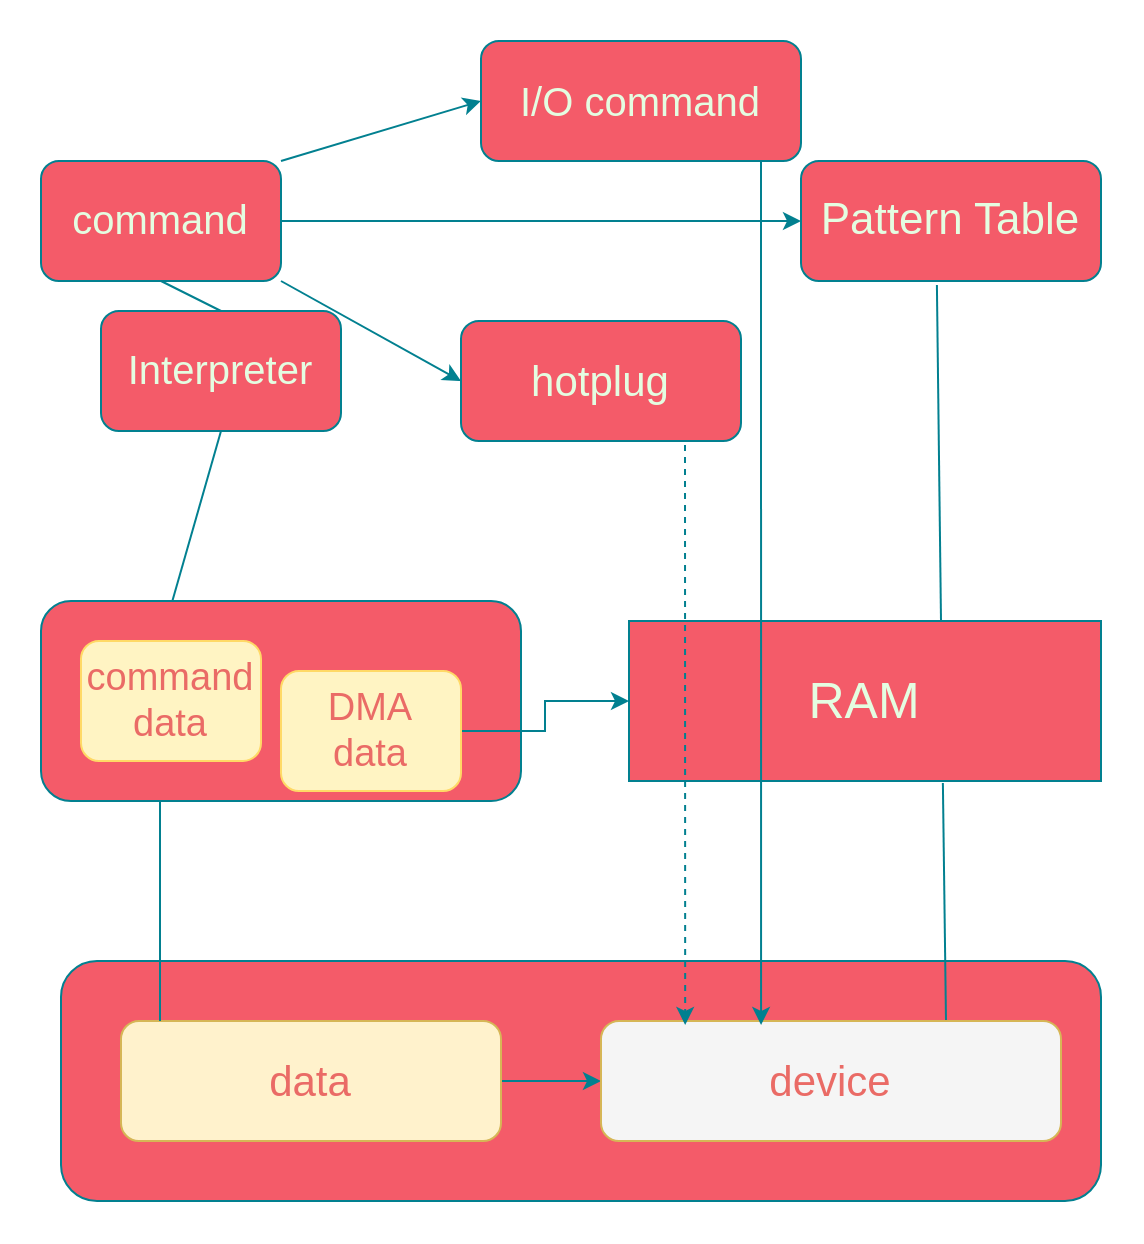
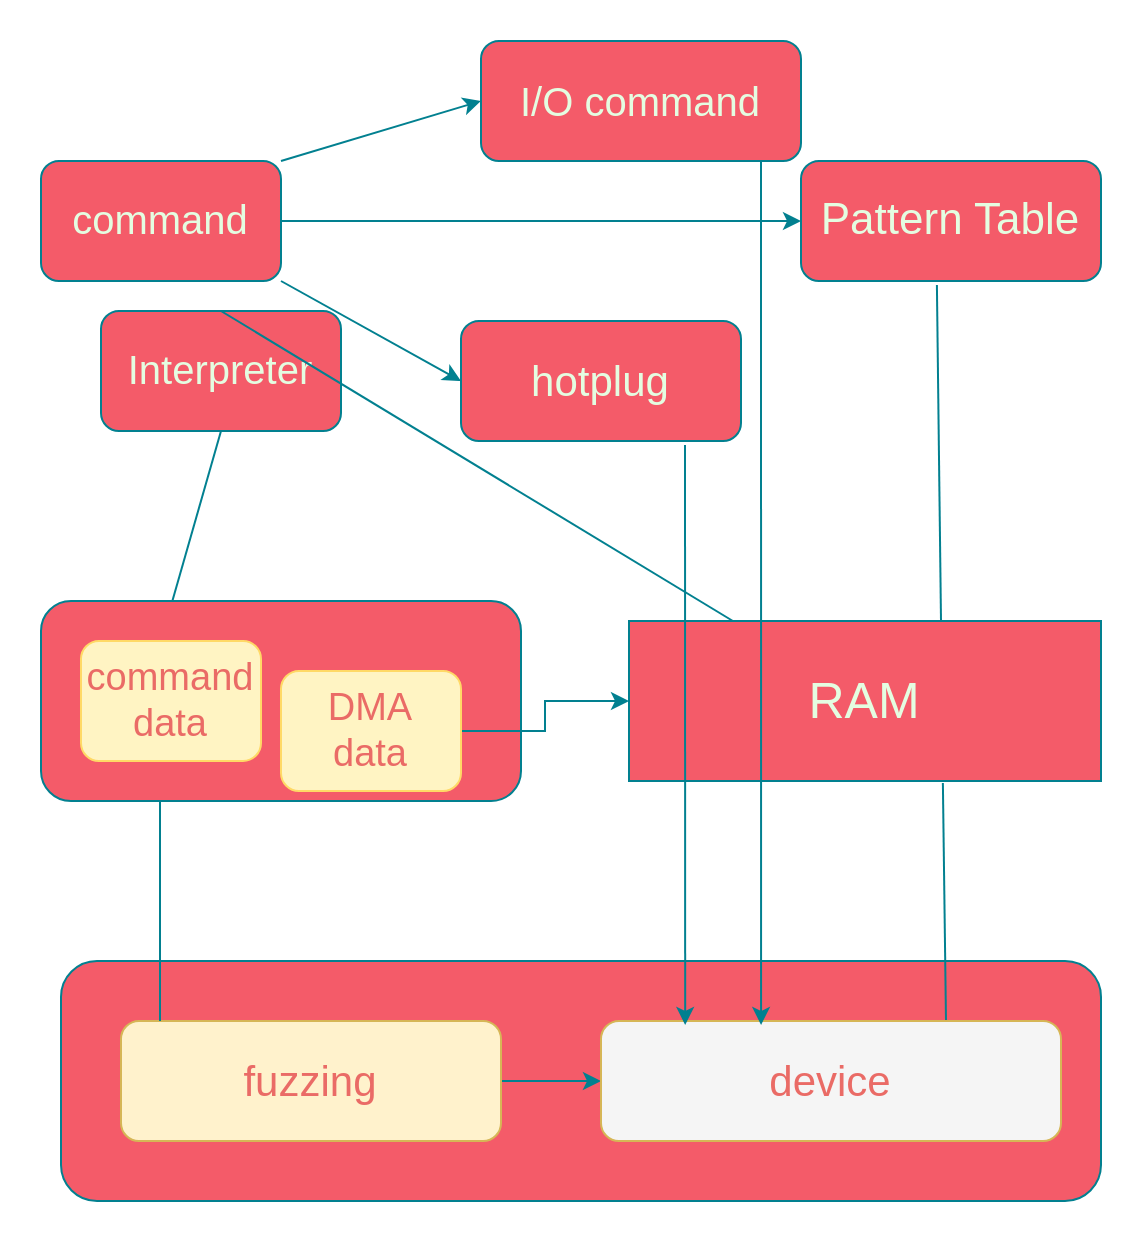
(191, 296) -> (451, 450)
(685, 803) -> (685, 803)
(311, 1081) -> (311, 1081)
